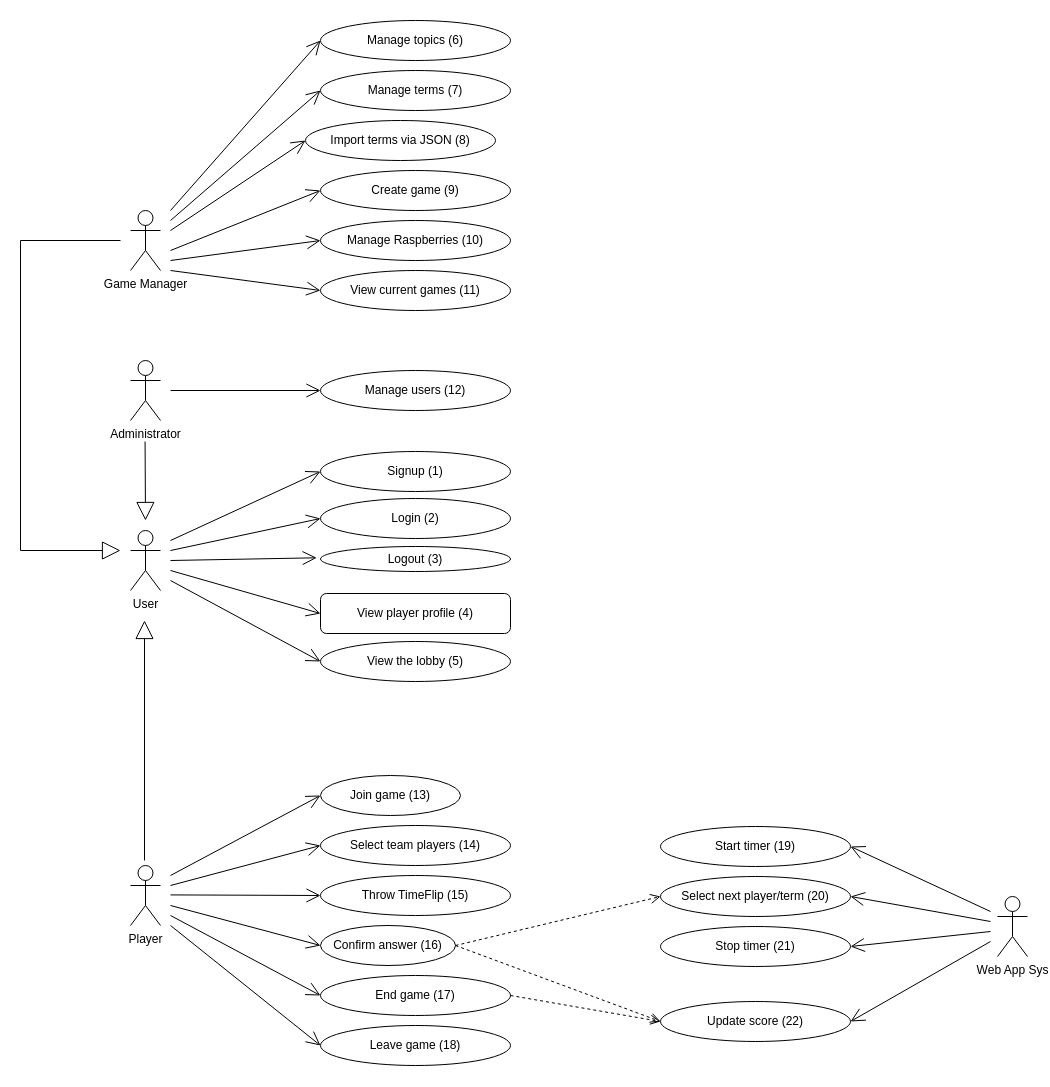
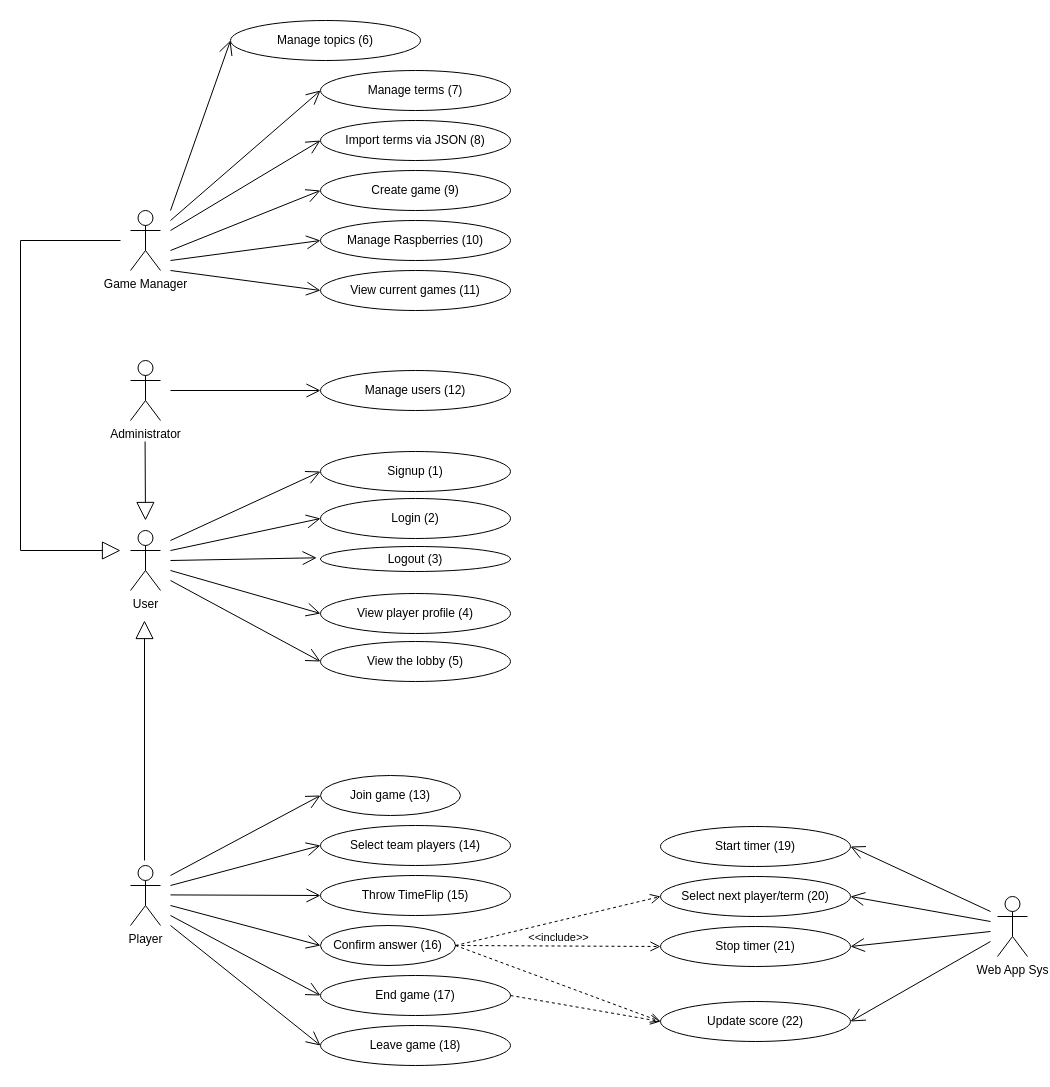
(416, 41) -> (326, 41)
(401, 141) -> (416, 141)
(416, 614) -> (416, 614)
none -> (559, 946)
